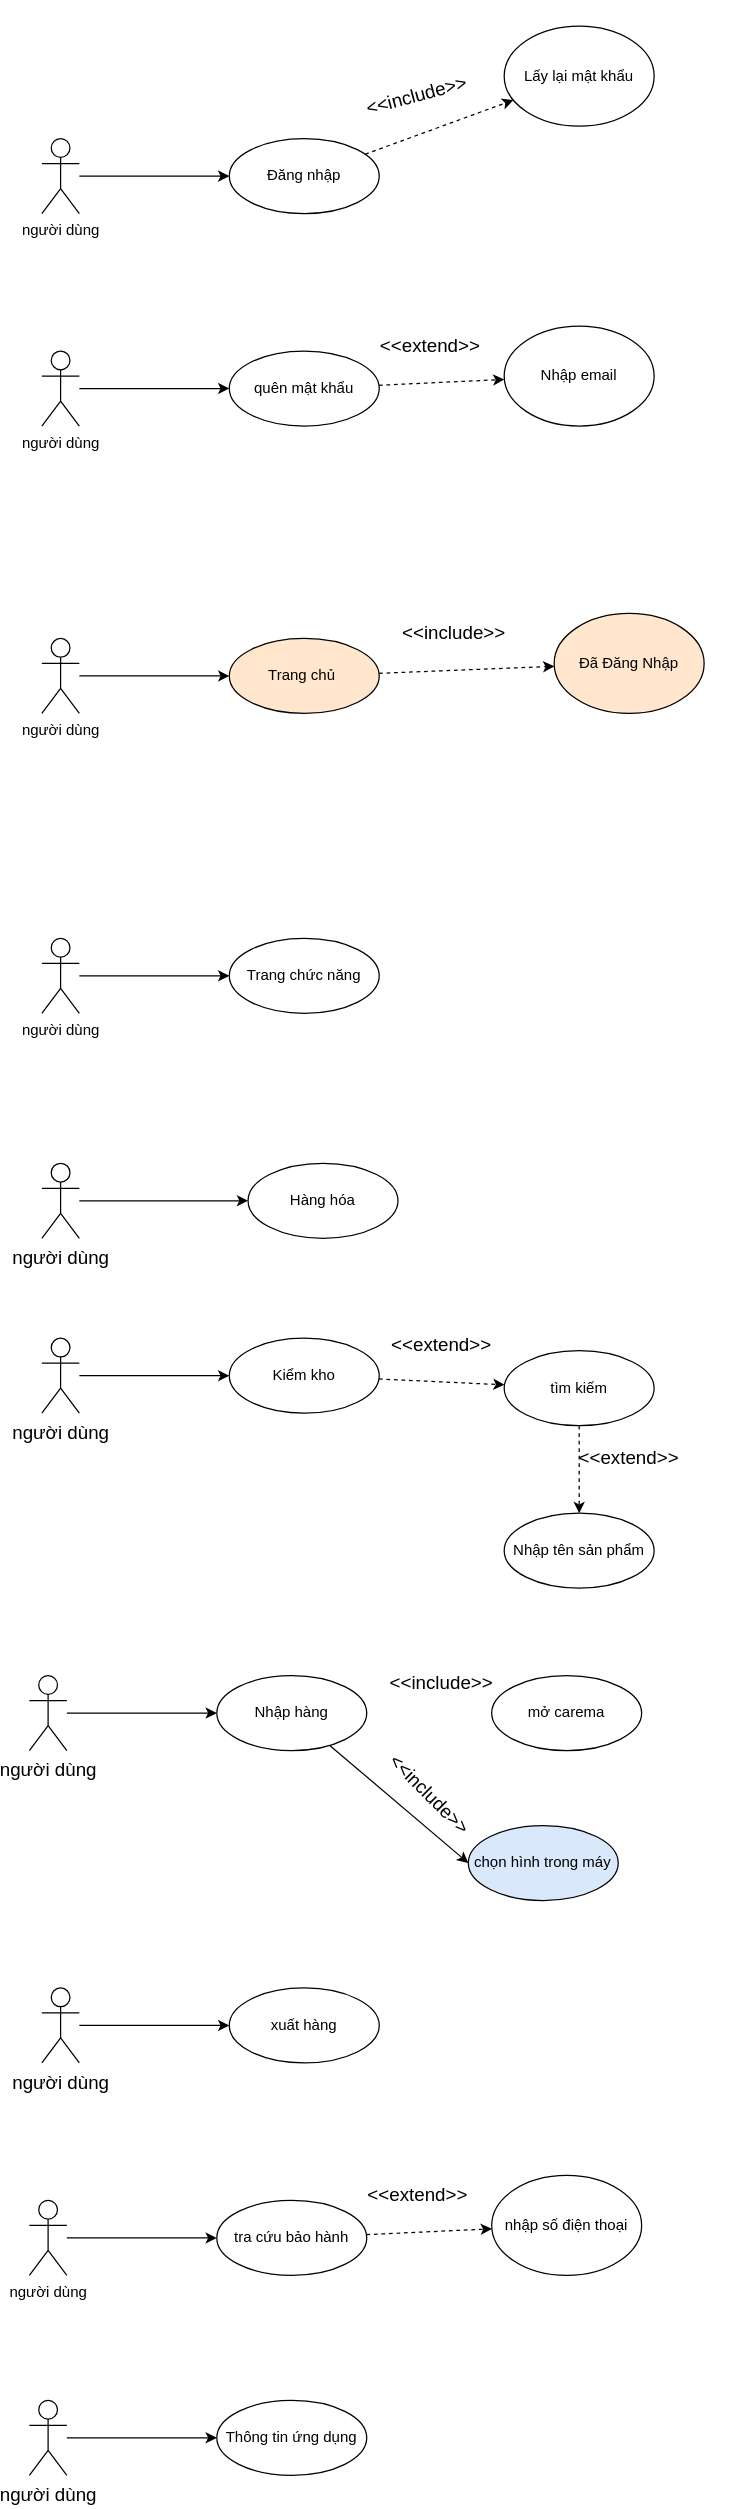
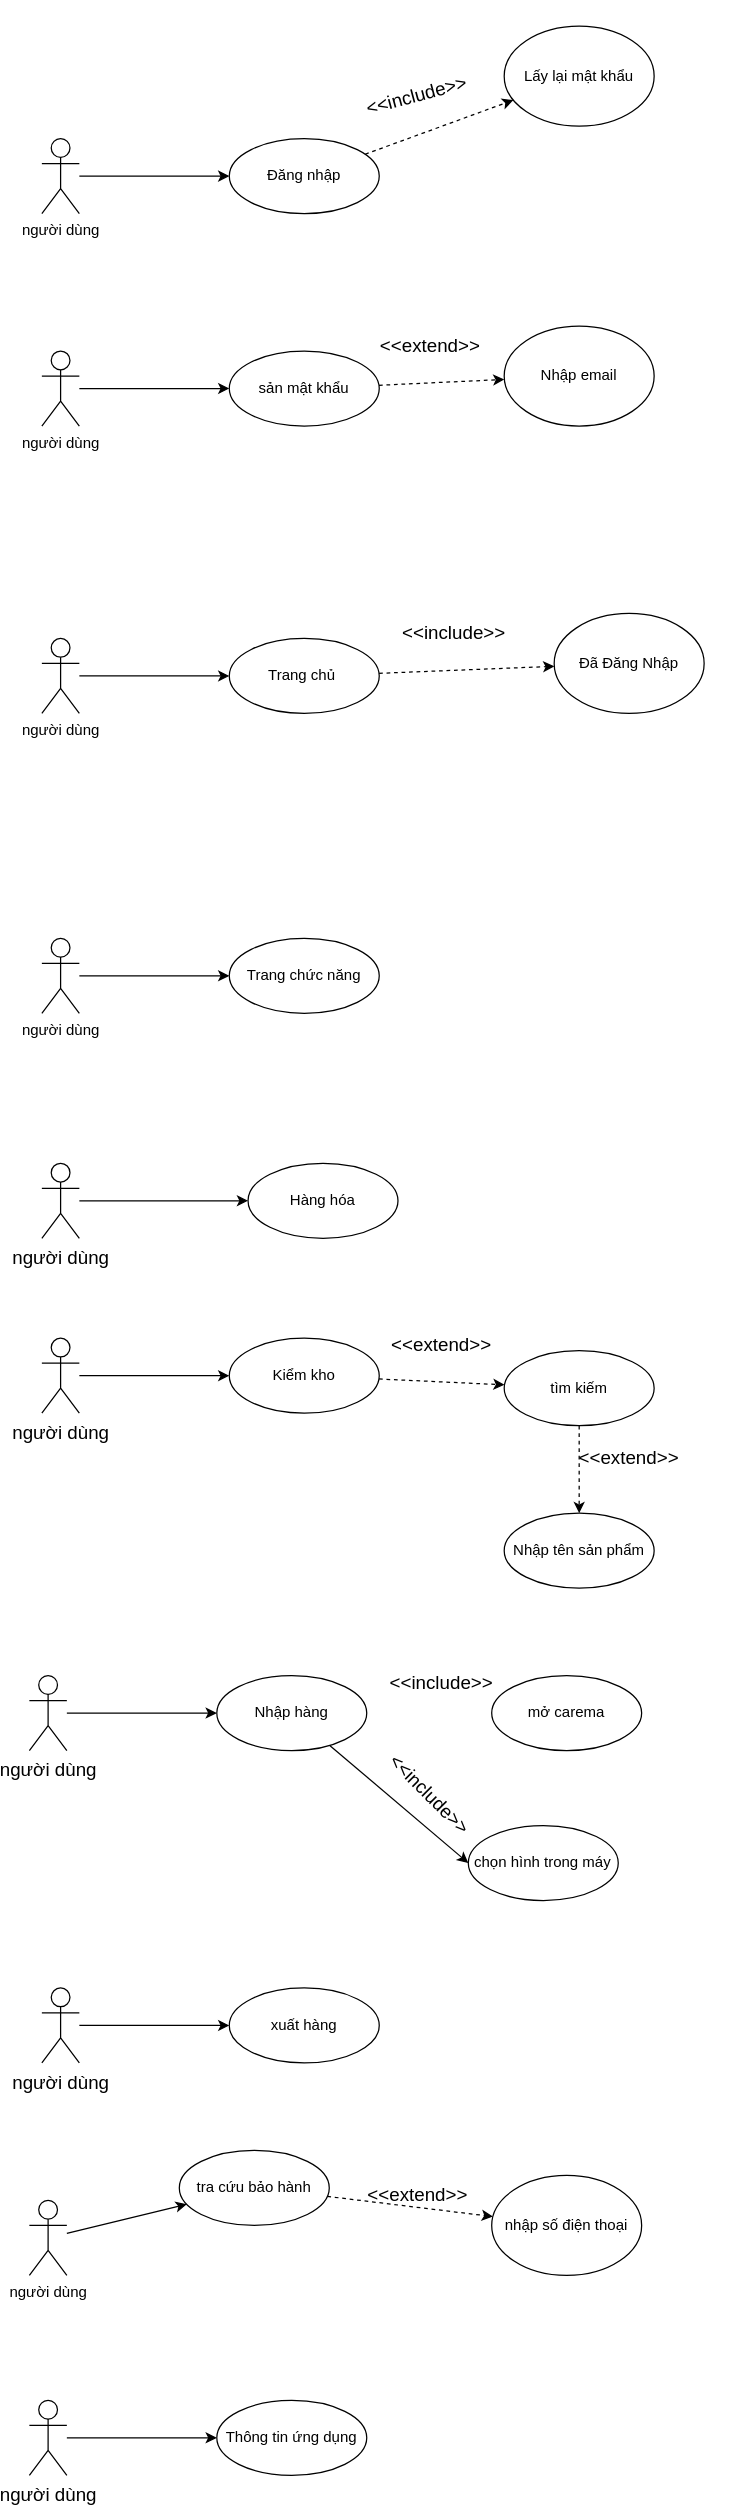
(304, 388) -> (304, 388)
(629, 663) -> (629, 663)
(304, 676) -> (304, 676)
(543, 1863) -> (543, 1863)
(292, 2238) -> (254, 2188)
